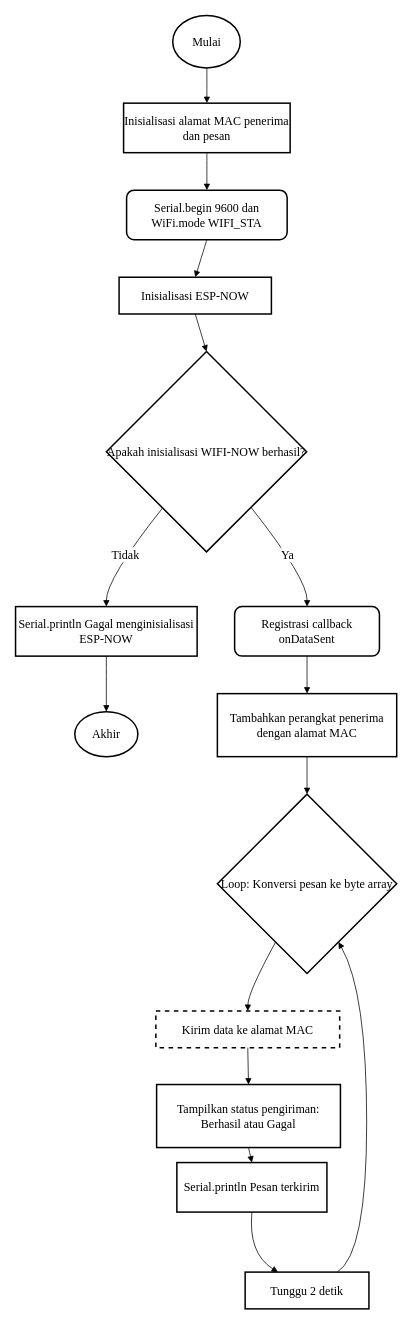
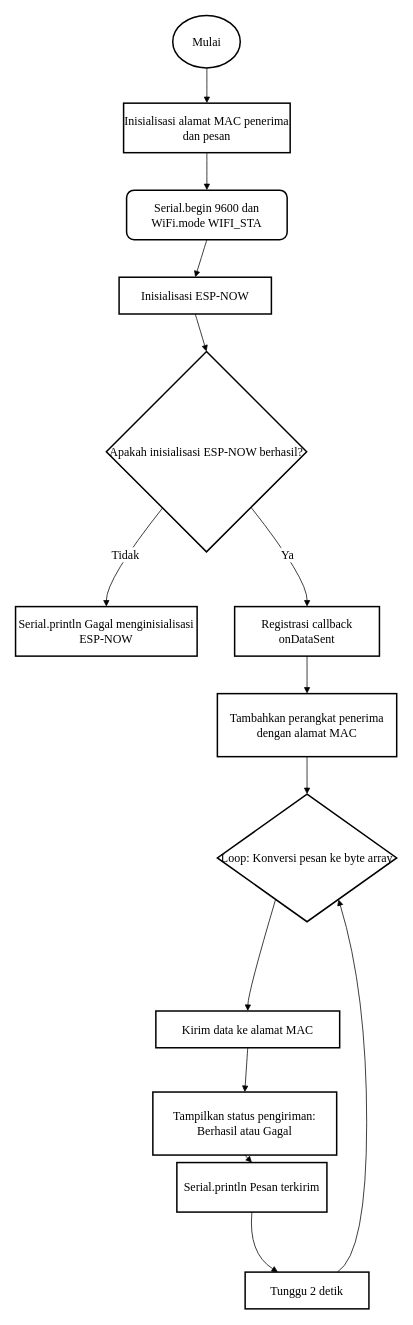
(206, 452) -> (206, 452)
(307, 631) -> (307, 631)
(106, 681) -> none
(106, 734) -> none
(307, 884) -> (307, 858)
(248, 1029) -> (248, 1029)
(248, 1116) -> (245, 1123)
